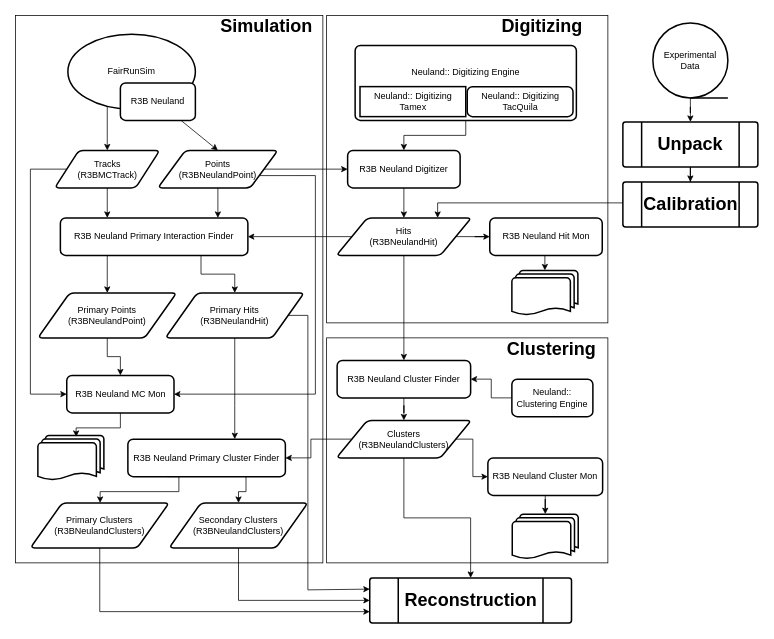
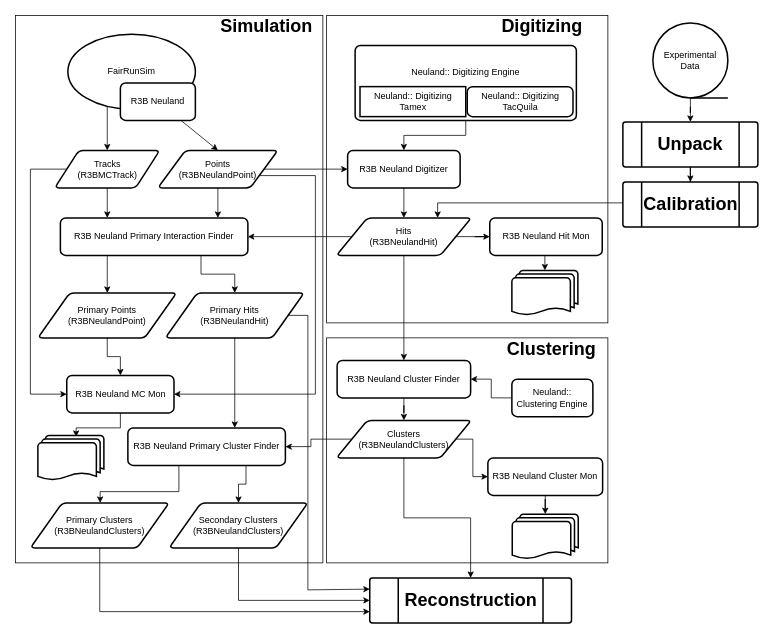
(207, 458) -> (207, 447)
